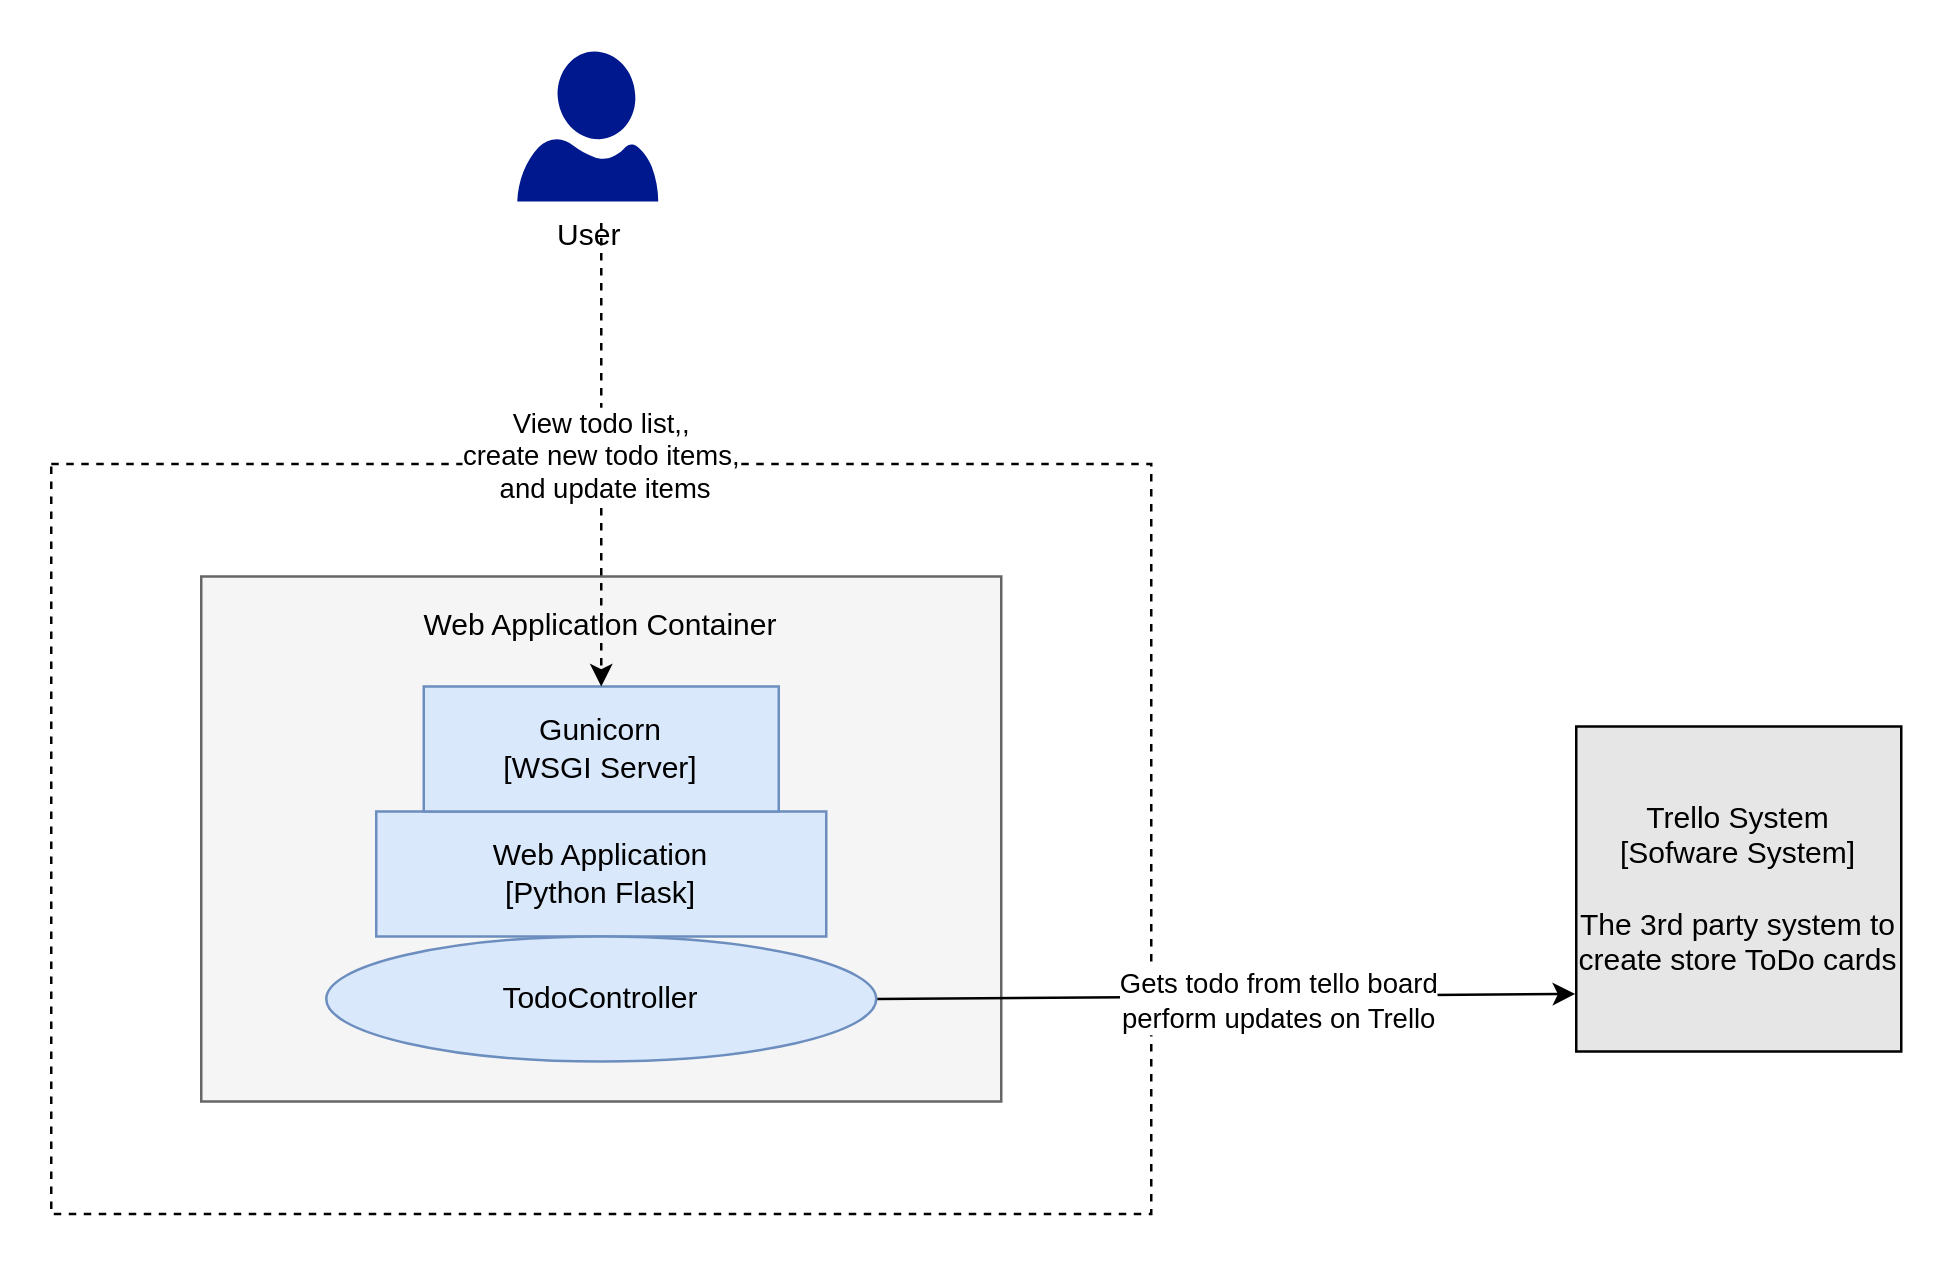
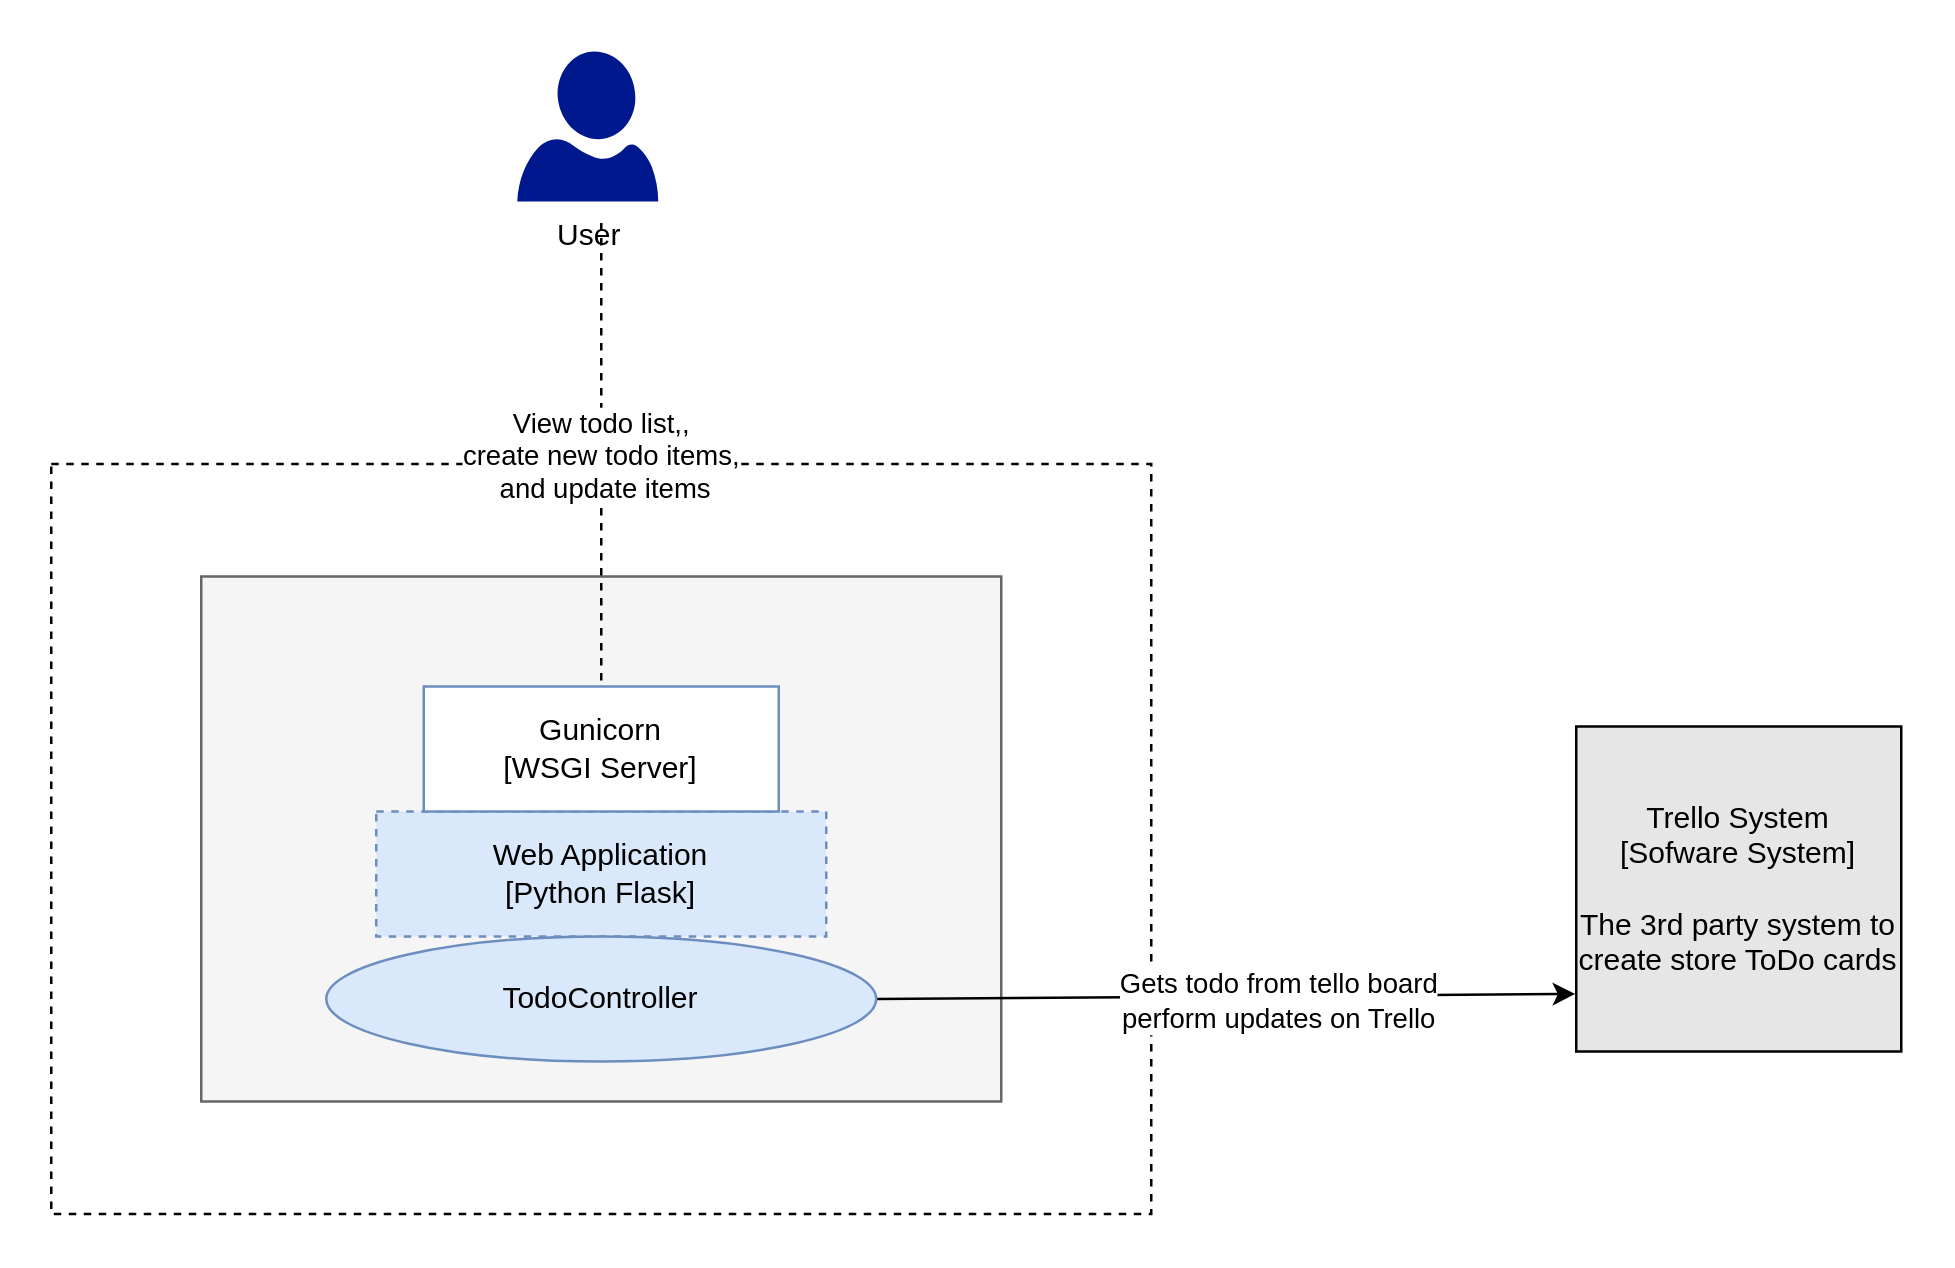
(601, 626) -> none
(601, 668) -> (601, 676)
(601, 749) -> (601, 749)
(601, 874) -> (601, 874)
